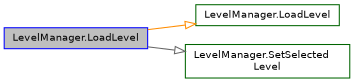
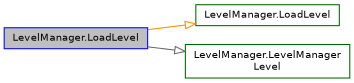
(268, 61) -> (268, 61)
